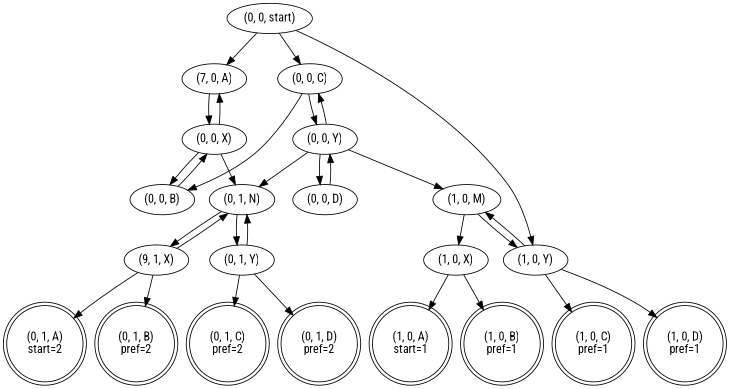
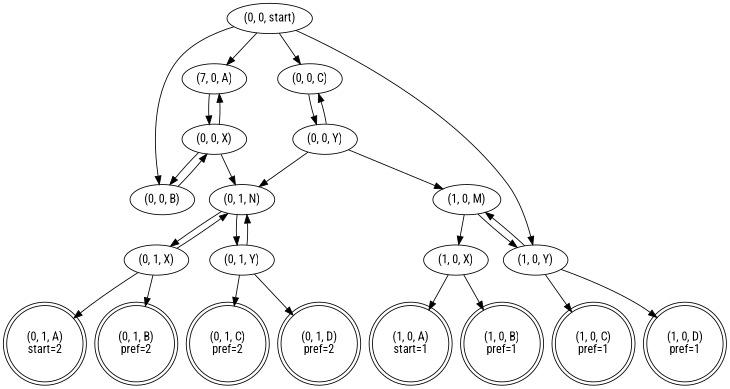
(258, 151) -> (165, 84)
(325, 200) -> none
(156, 260) -> (156, 260)
